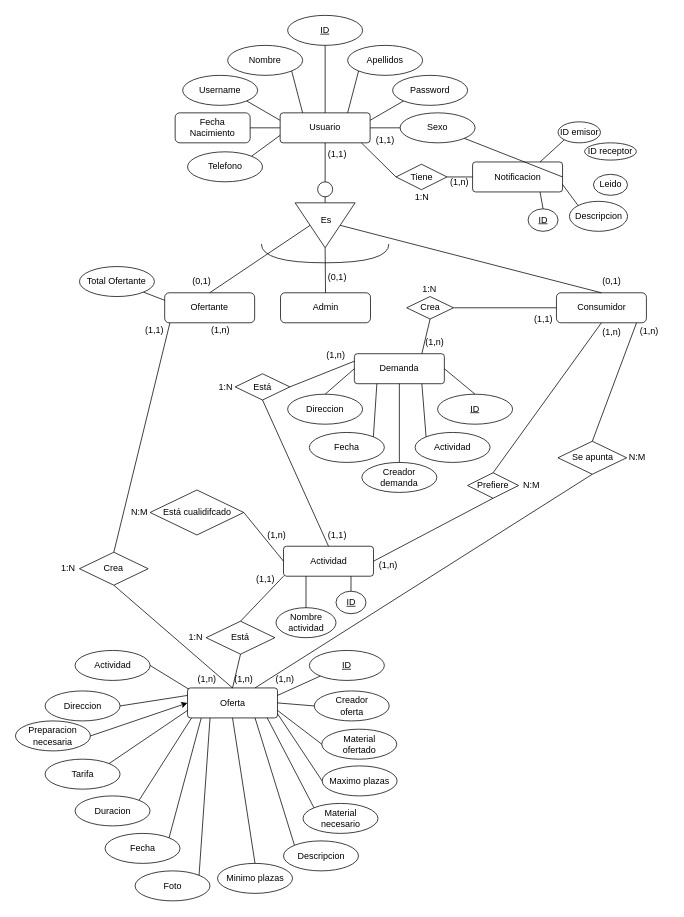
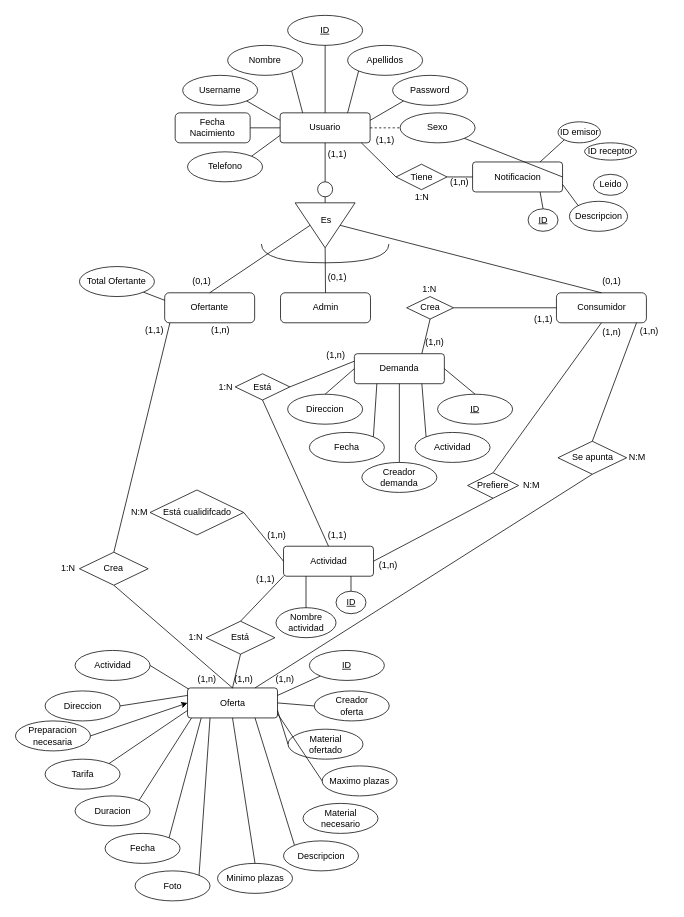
(384, 128) -> (384, 128)
(359, 744) -> (326, 744)
(291, 763) -> none
